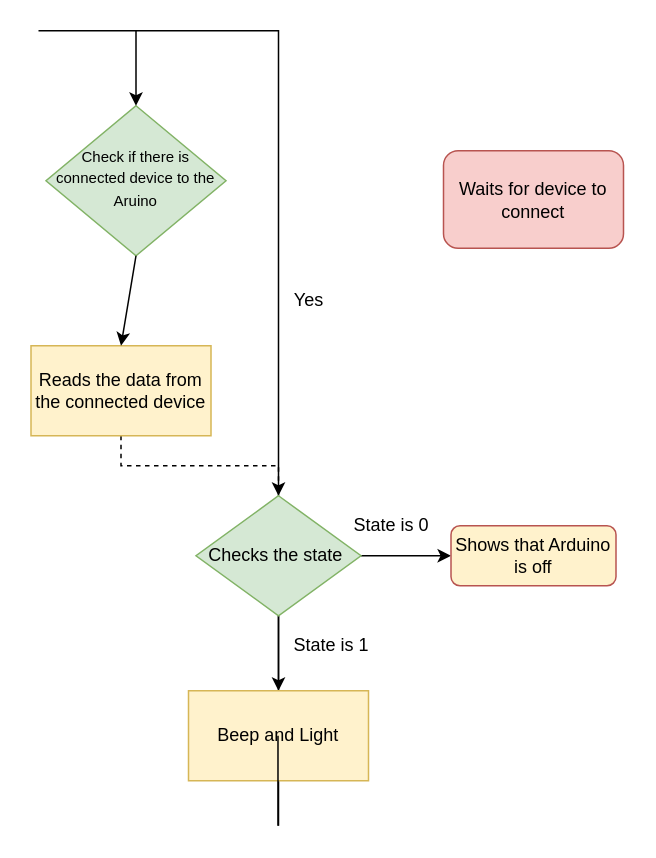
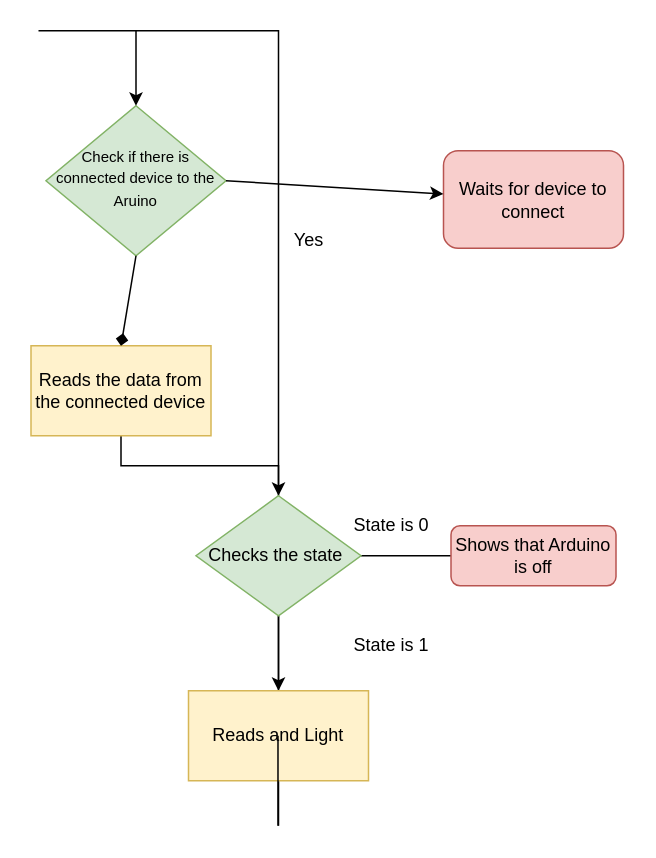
none -> (330, 187)
(308, 301) -> (308, 241)
(123, 334) -> (123, 333)
(184, 466) -> (184, 466)
(439, 556) -> (443, 556)
(533, 556) -> (533, 556)
(331, 646) -> (391, 646)
(278, 736) -> (278, 736)
